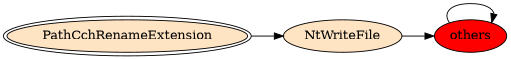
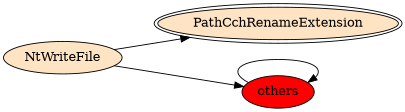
(263, 36) -> (147, 44)
